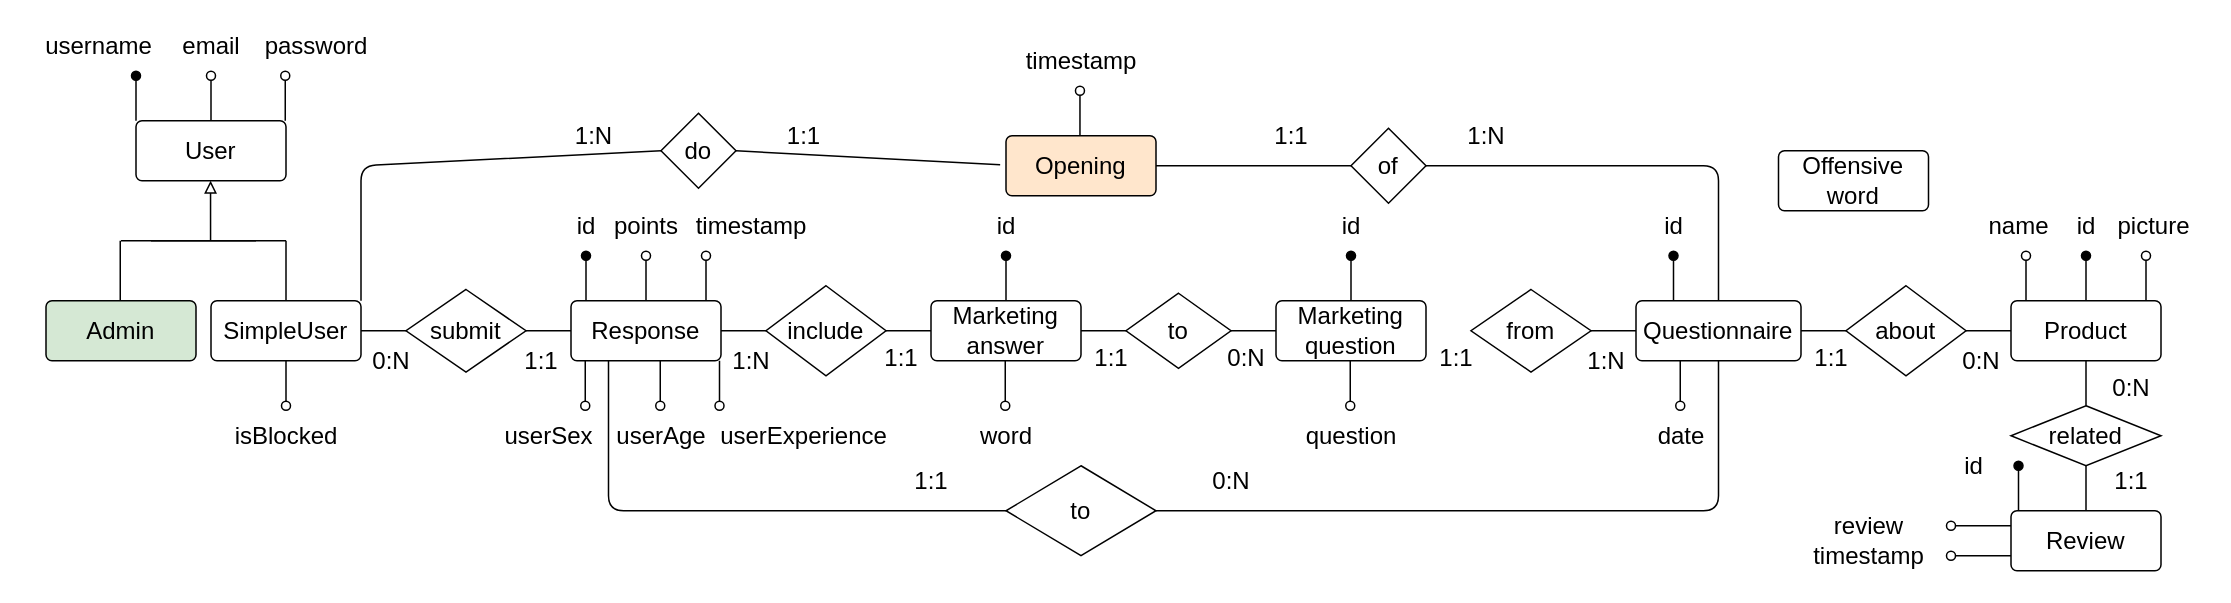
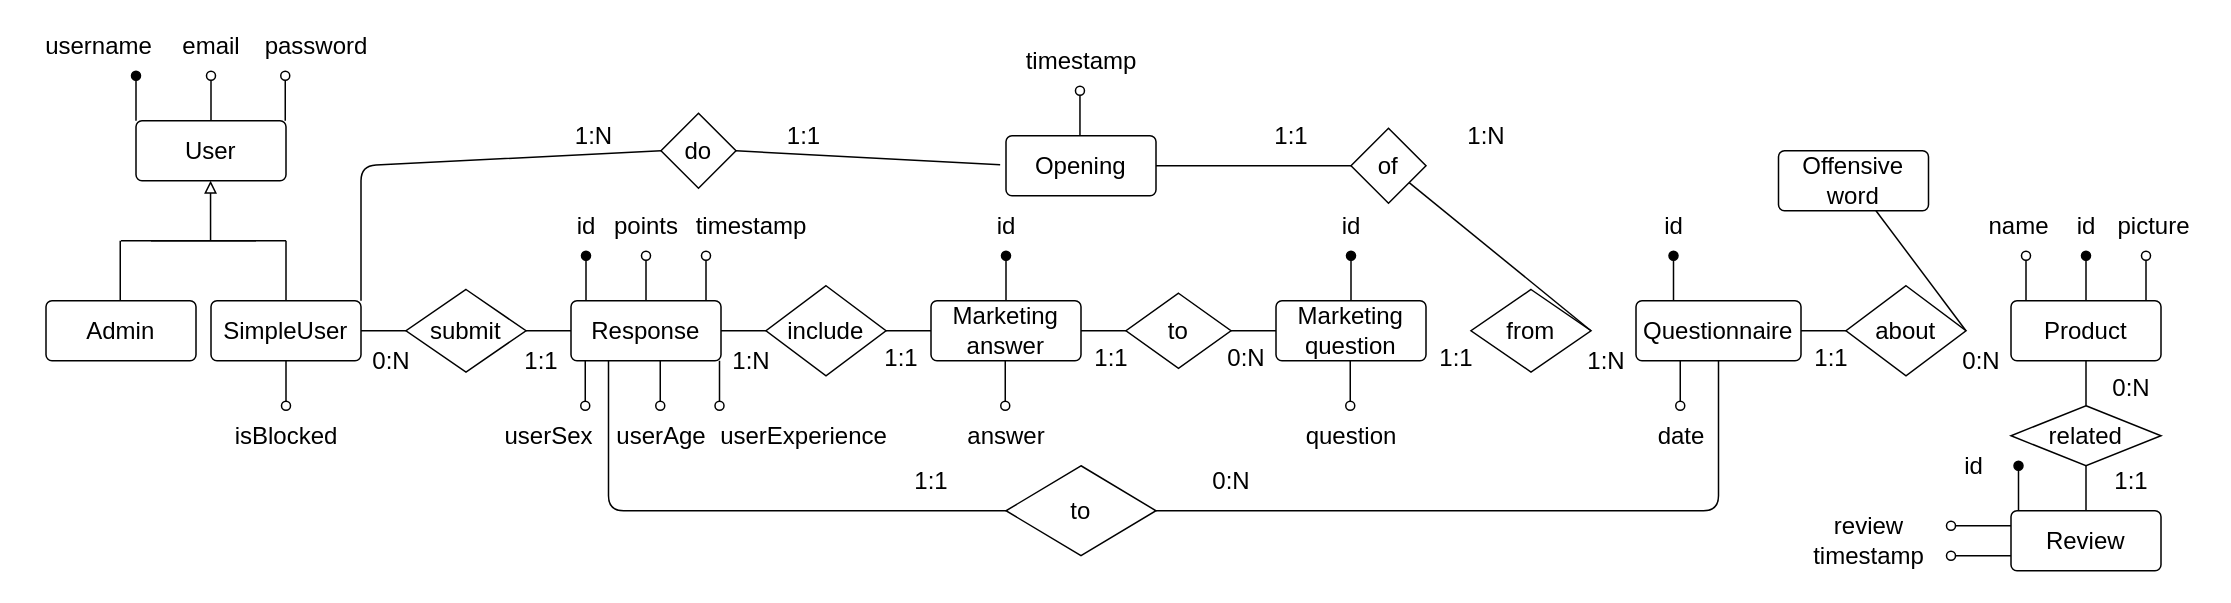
(1081, 166) -> (1081, 166)
(1634, 166) -> none
(121, 331) -> (121, 331)
(1613, 331) -> (1500, 257)
(1988, 331) -> (1921, 271)
(1007, 436) -> (1007, 436)
